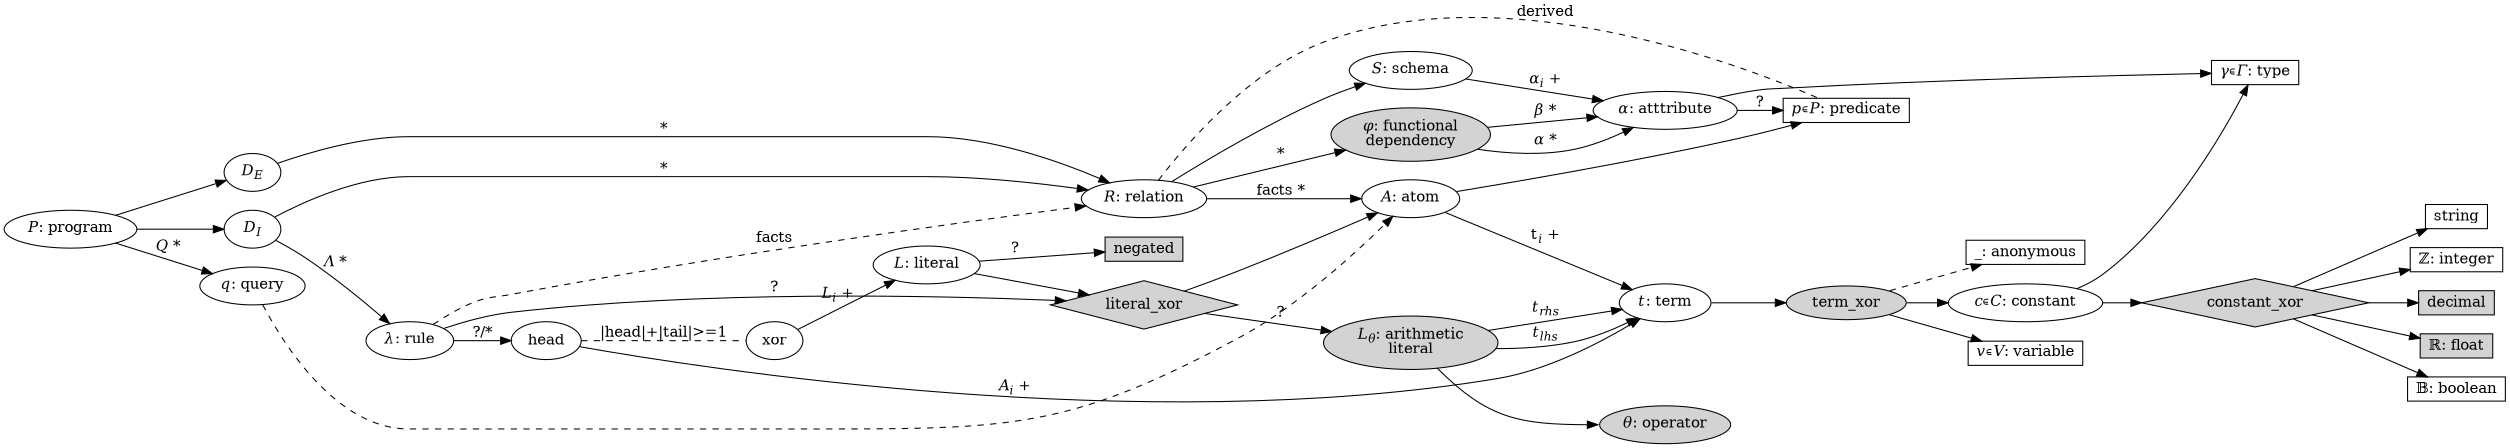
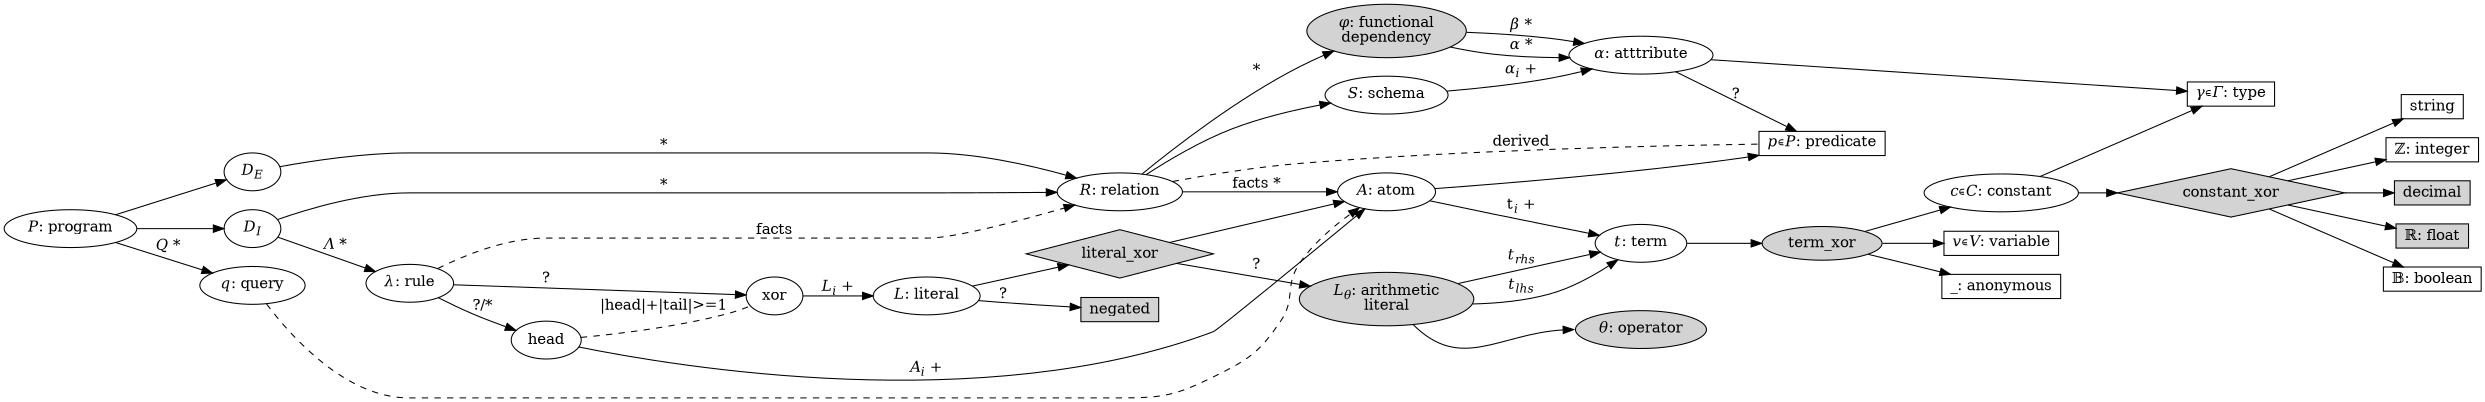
(1931, 279) -> (1904, 263)
(748, 297) -> (594, 290)
(1137, 401) -> (990, 376)
